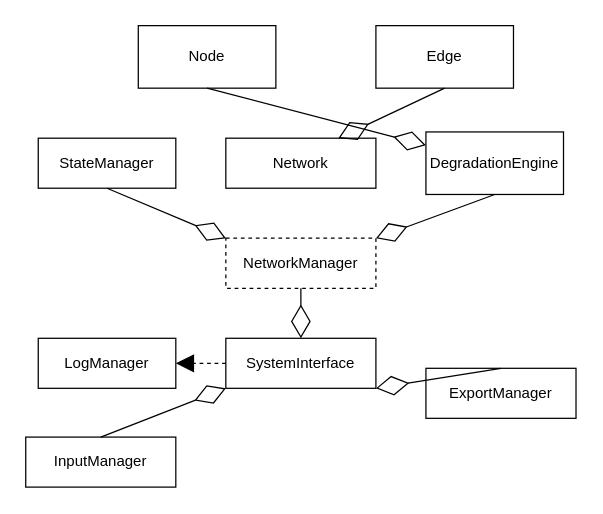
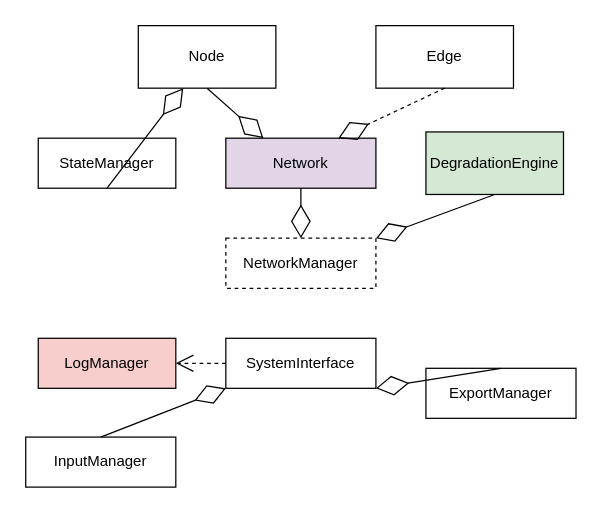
(405, 107) -> (405, 107)
(300, 112) -> (223, 102)
(301, 163) -> (301, 163)
(494, 163) -> (494, 163)
none -> (301, 196)
(151, 207) -> (135, 151)
(301, 296) -> none
(107, 363) -> (107, 363)
(194, 363) -> (187, 363)
